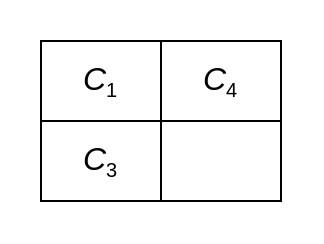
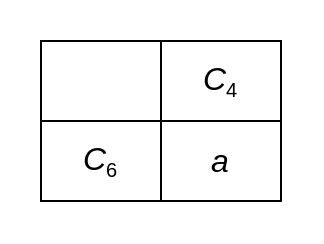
(101, 81) -> none
(101, 161) -> (101, 161)
none -> (221, 161)
